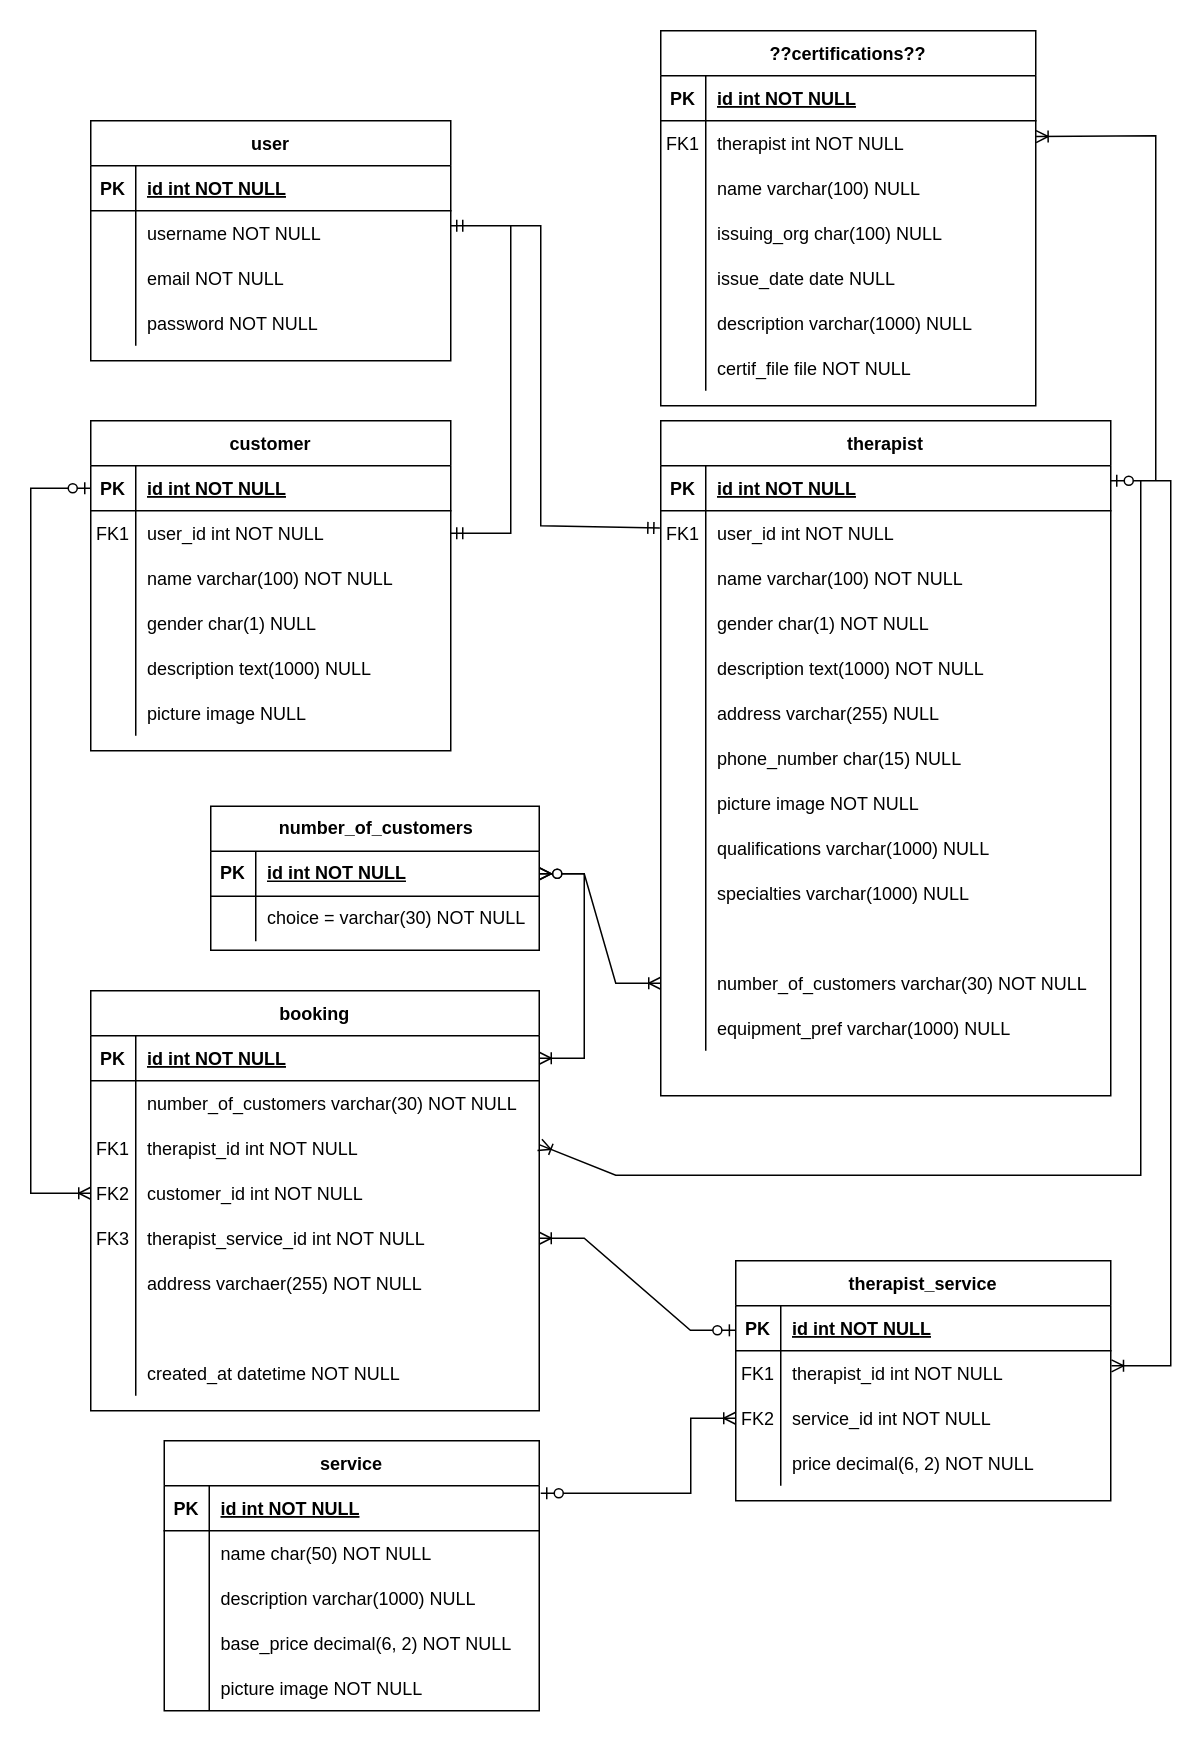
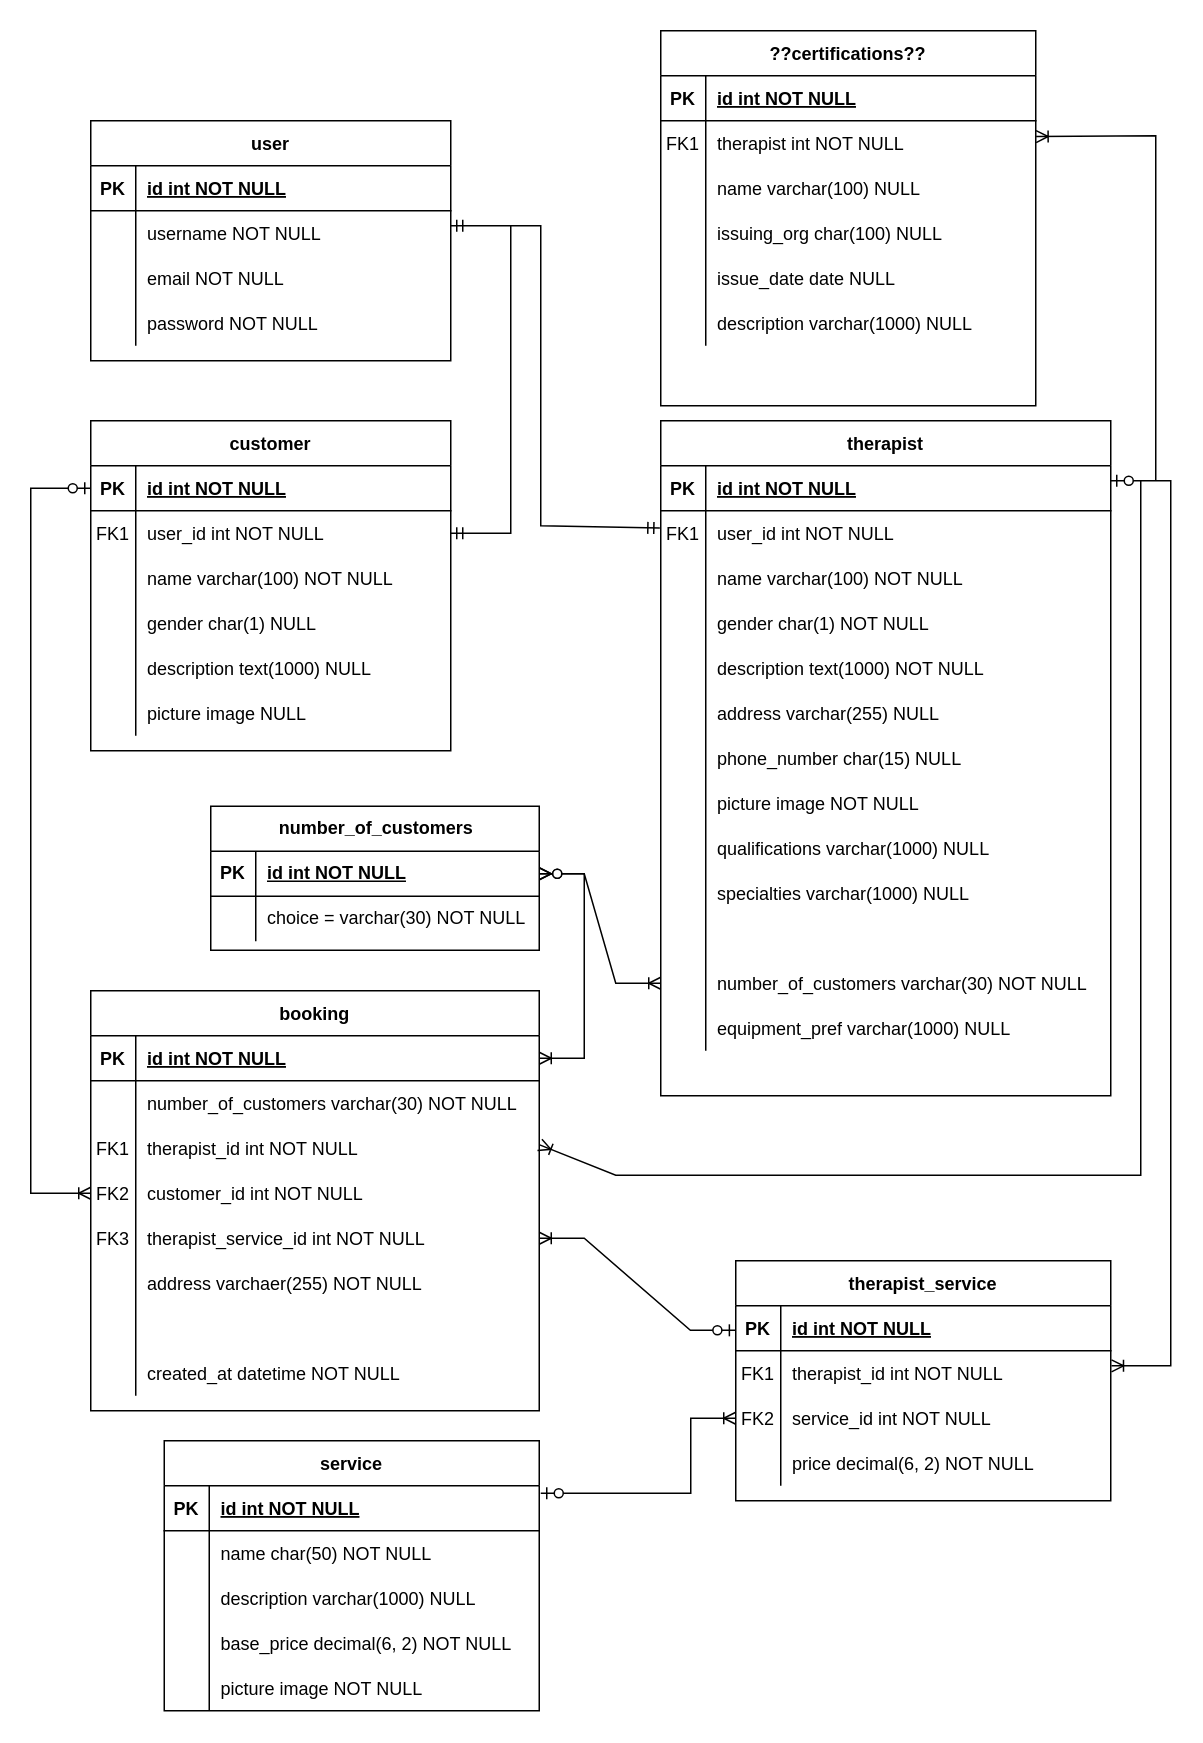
(871, 368) -> none
